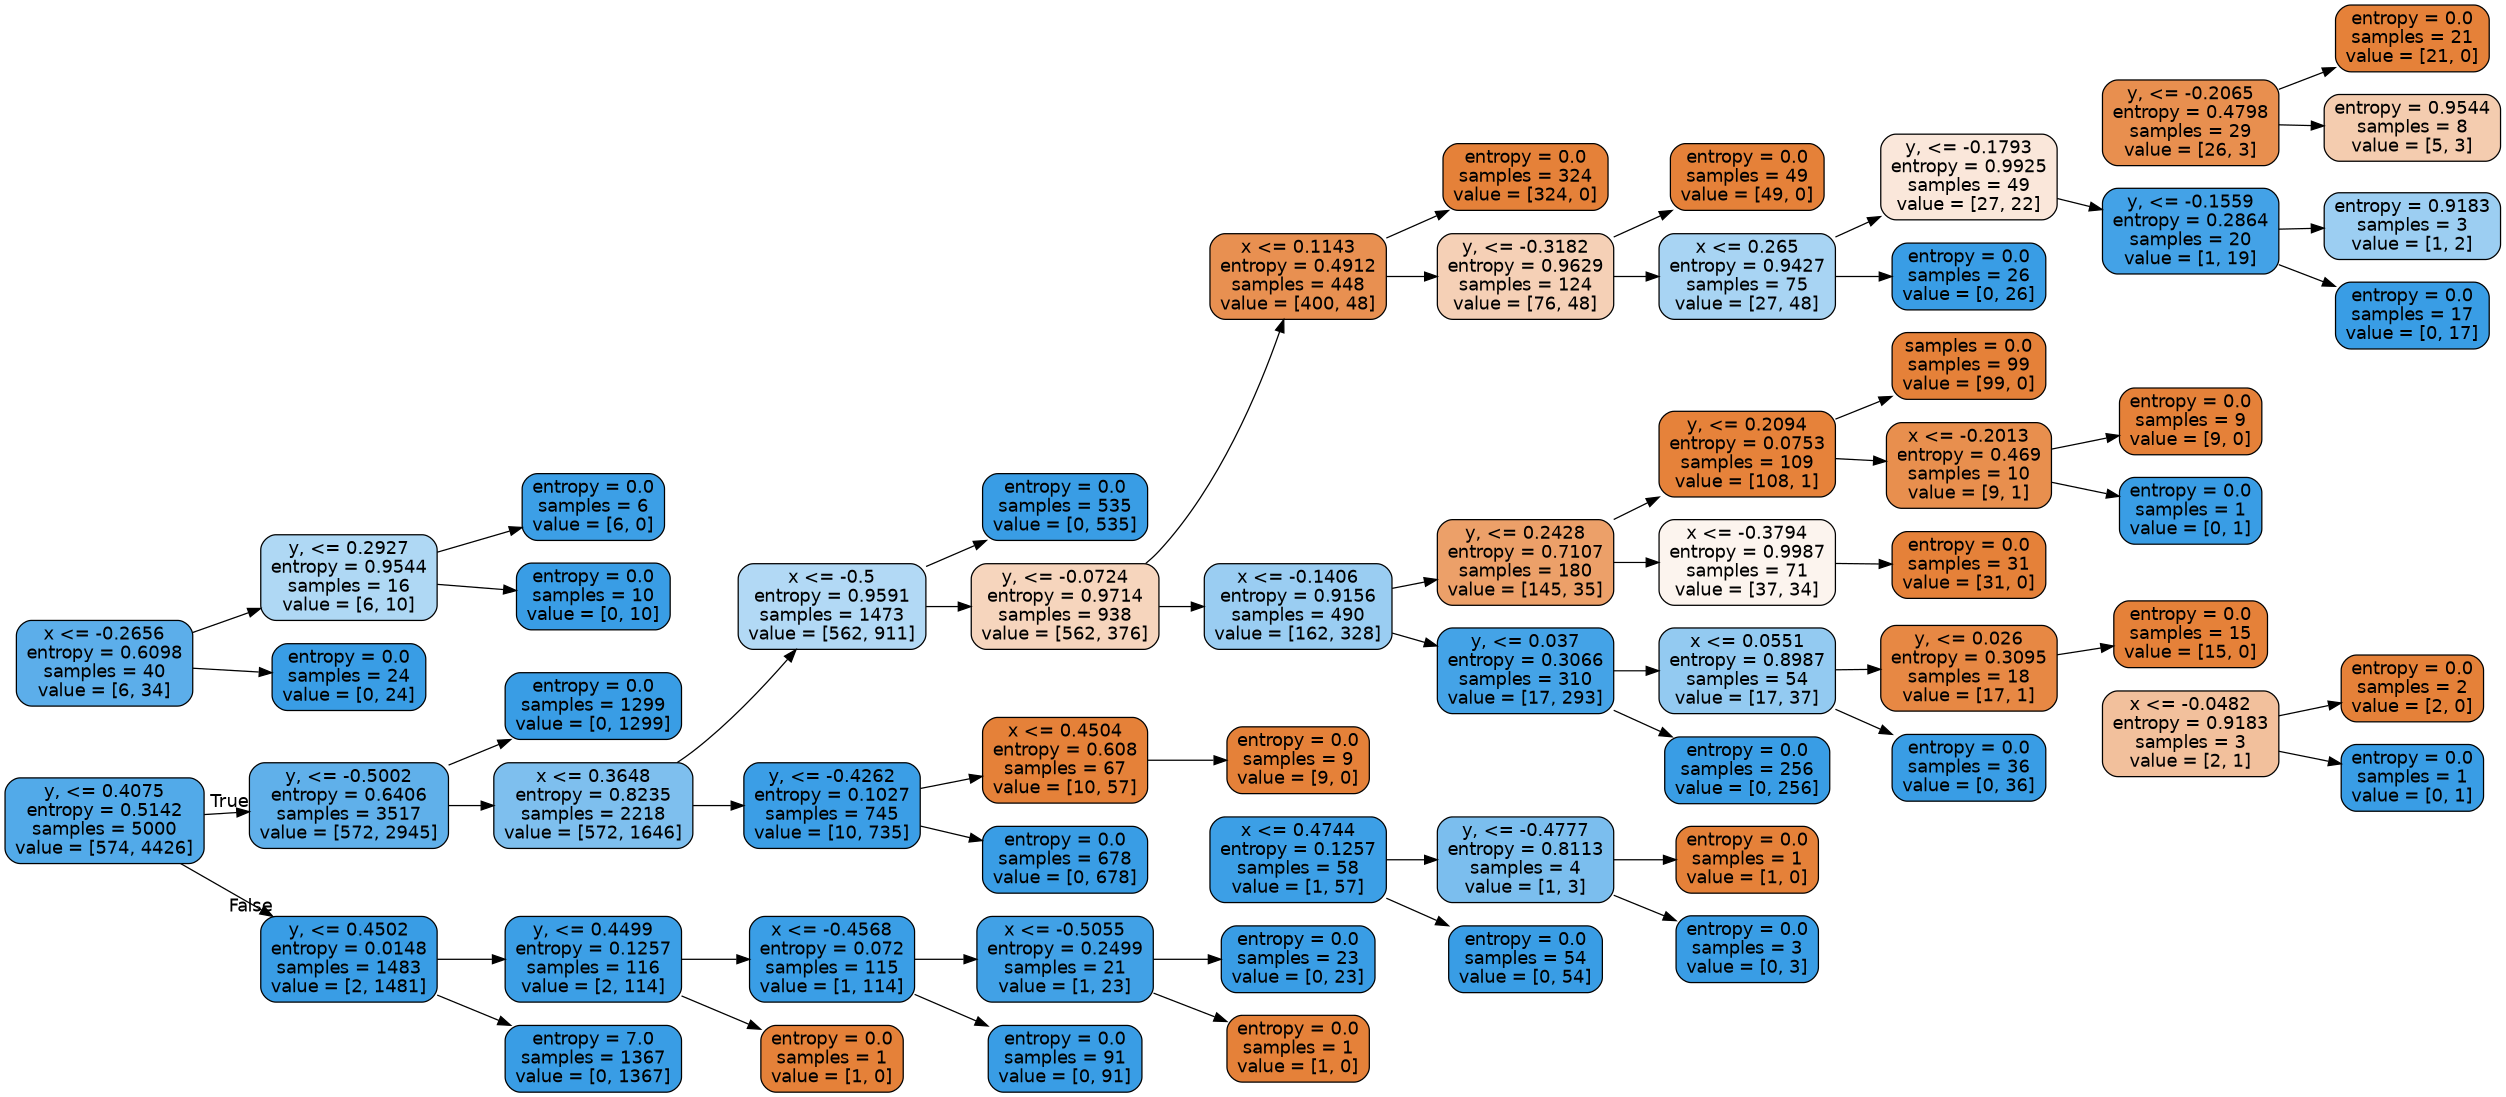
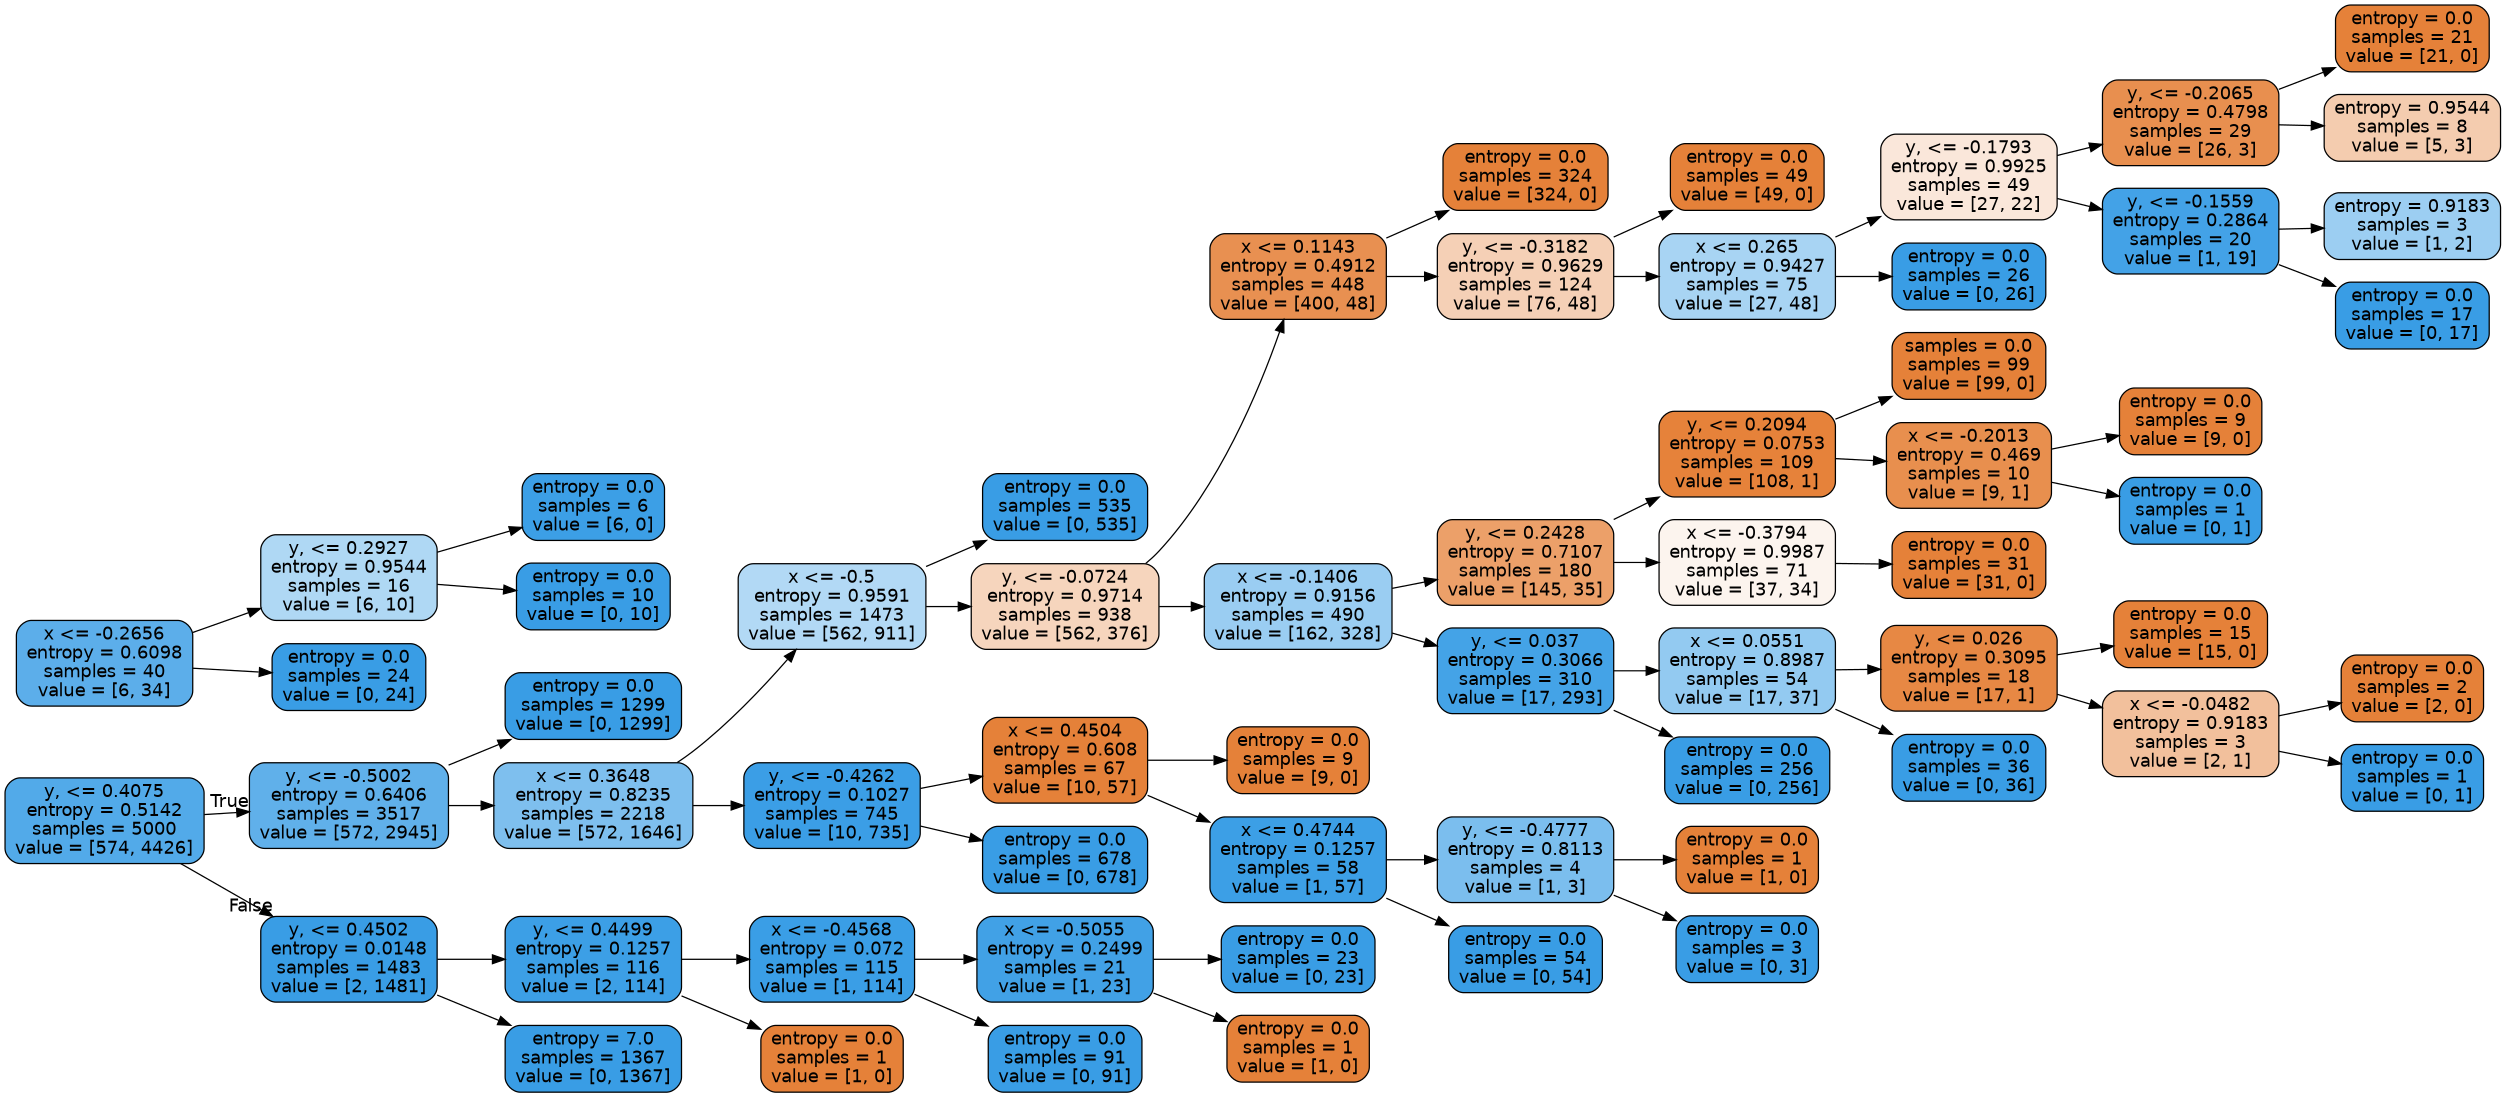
none -> (2074, 151)
none -> (2074, 699)
none -> (1173, 806)
